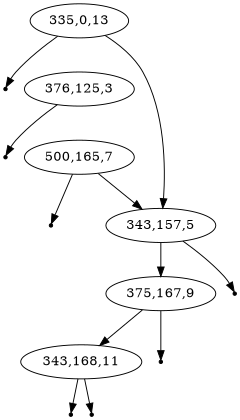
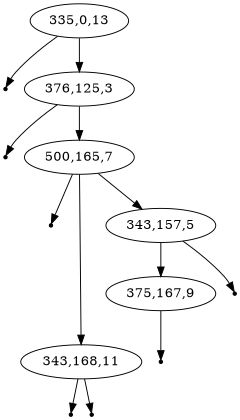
(157, 108) -> (79, 50)
none -> (79, 118)
(125, 325) -> (80, 255)
